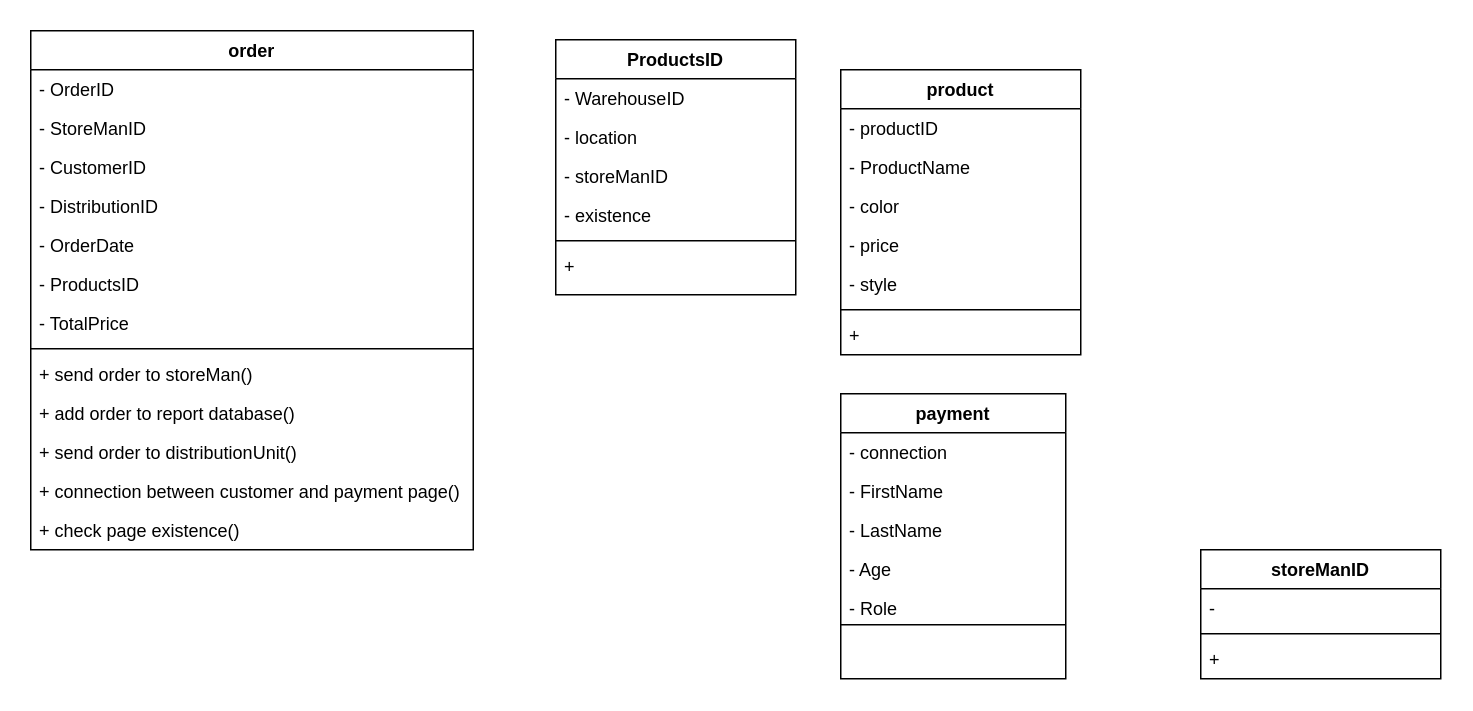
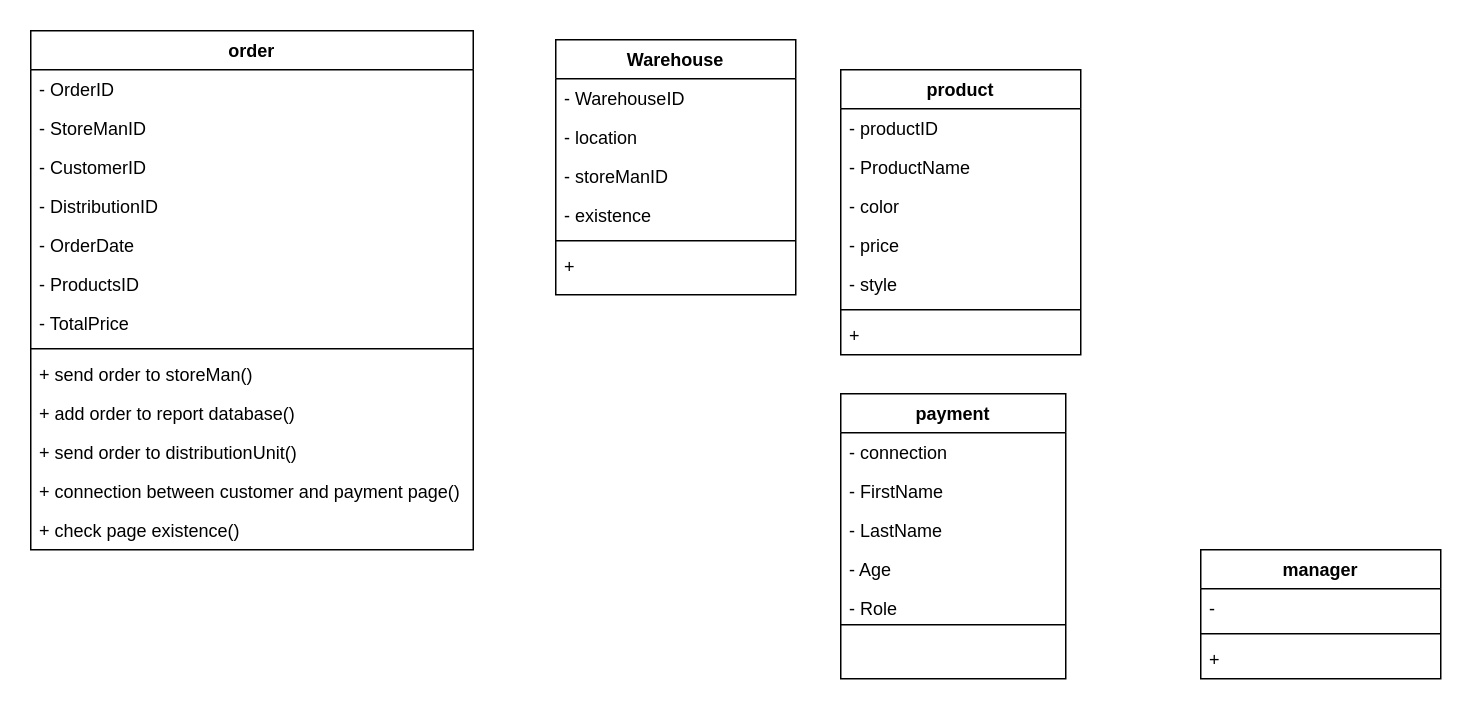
(675, 60) -> (675, 60)
(1320, 570) -> (1320, 570)
